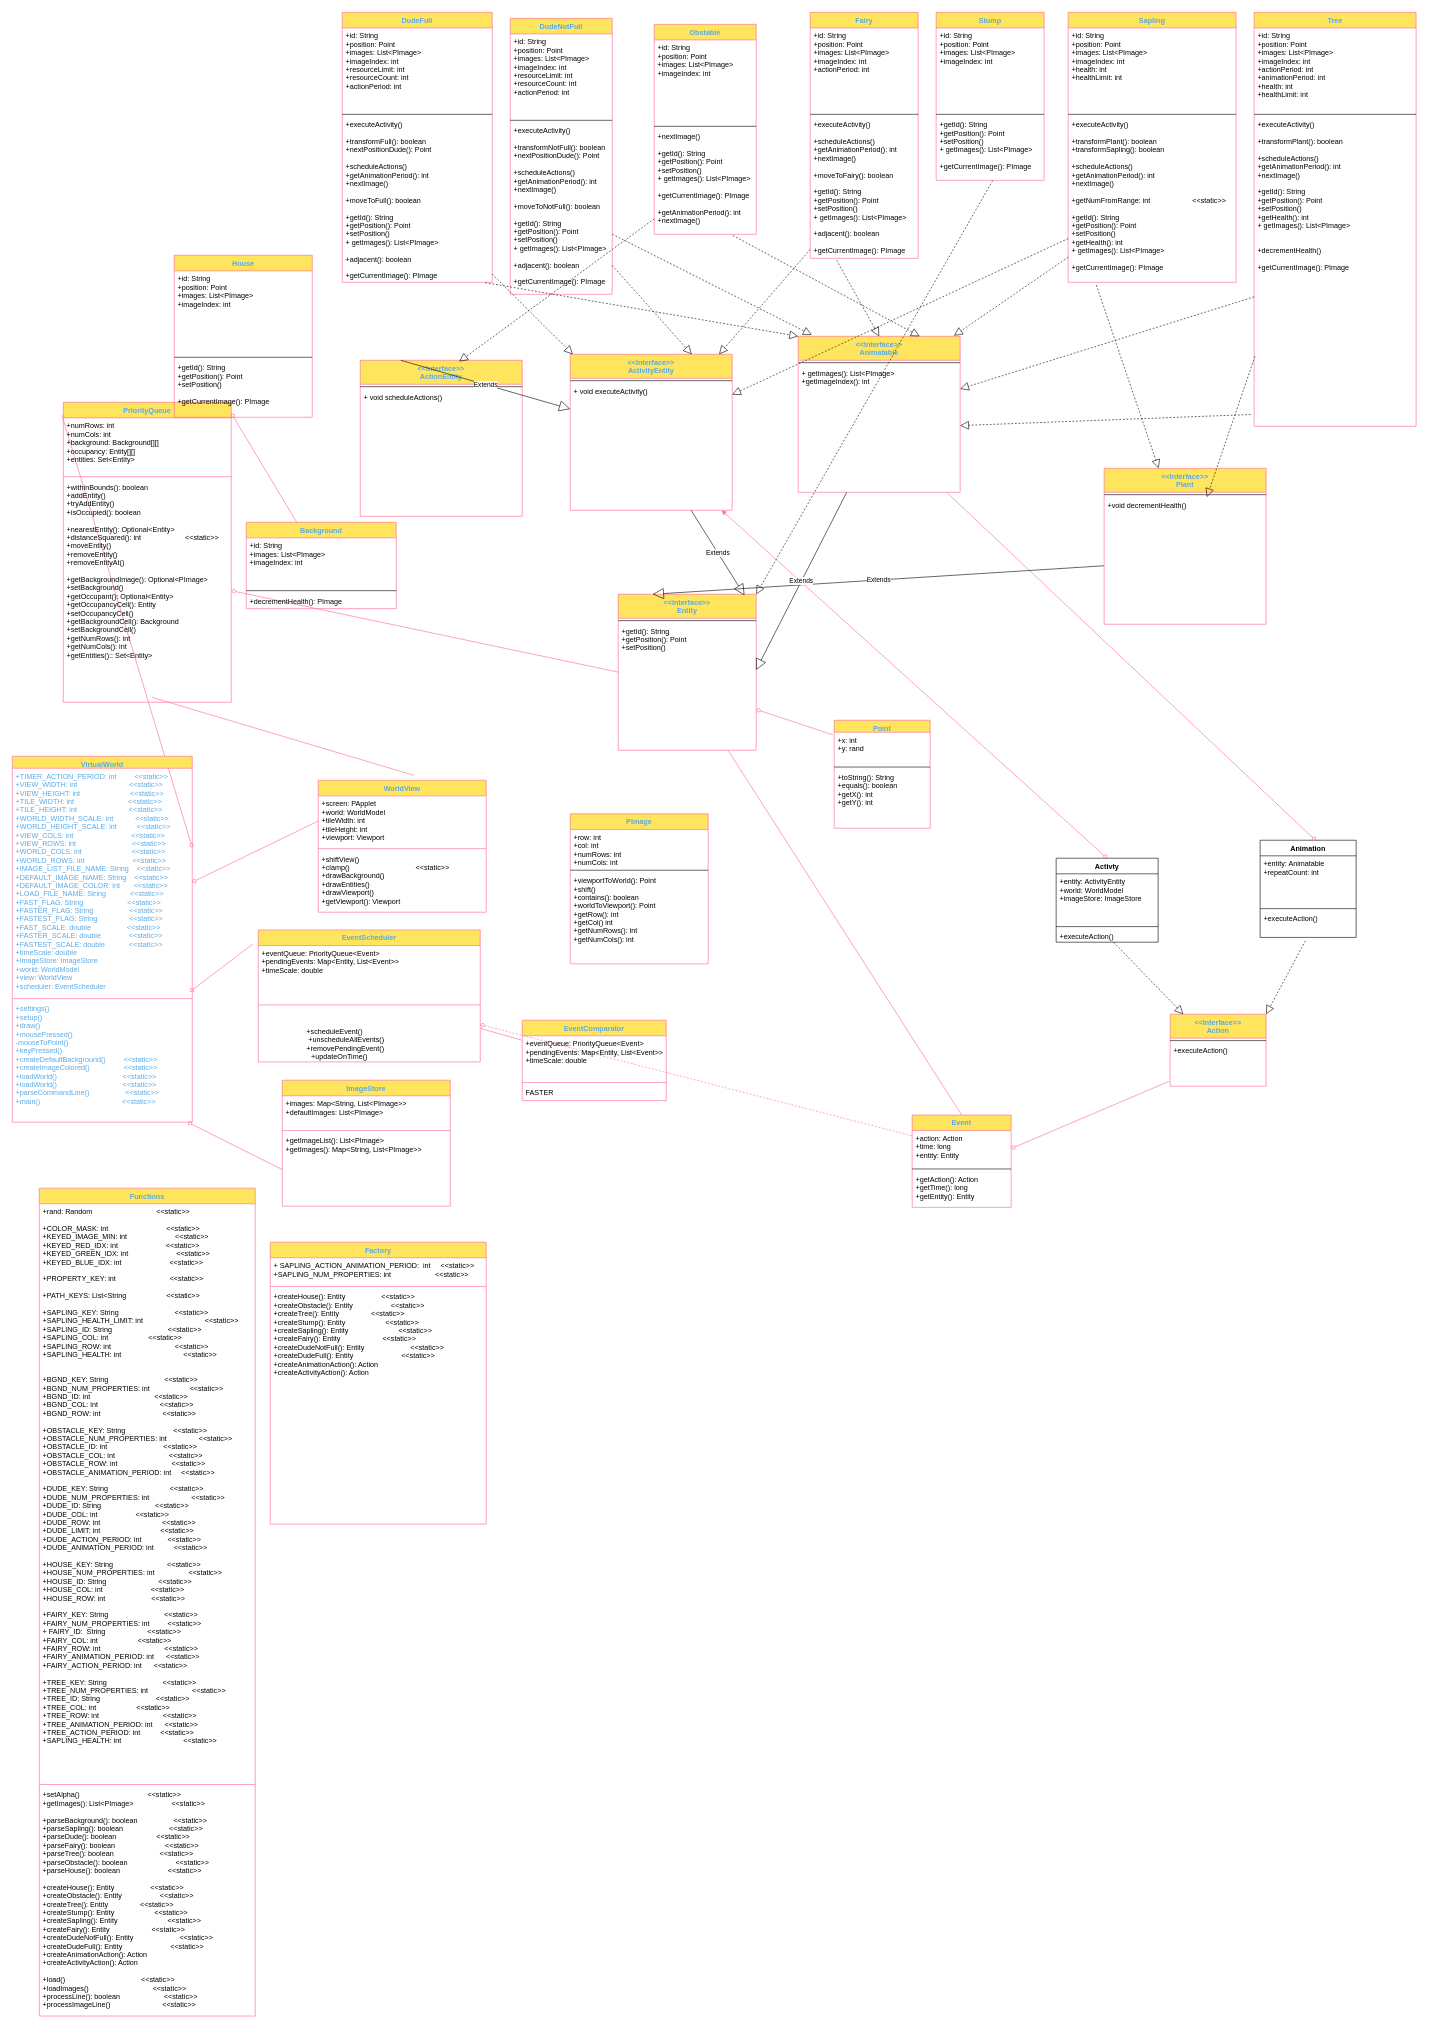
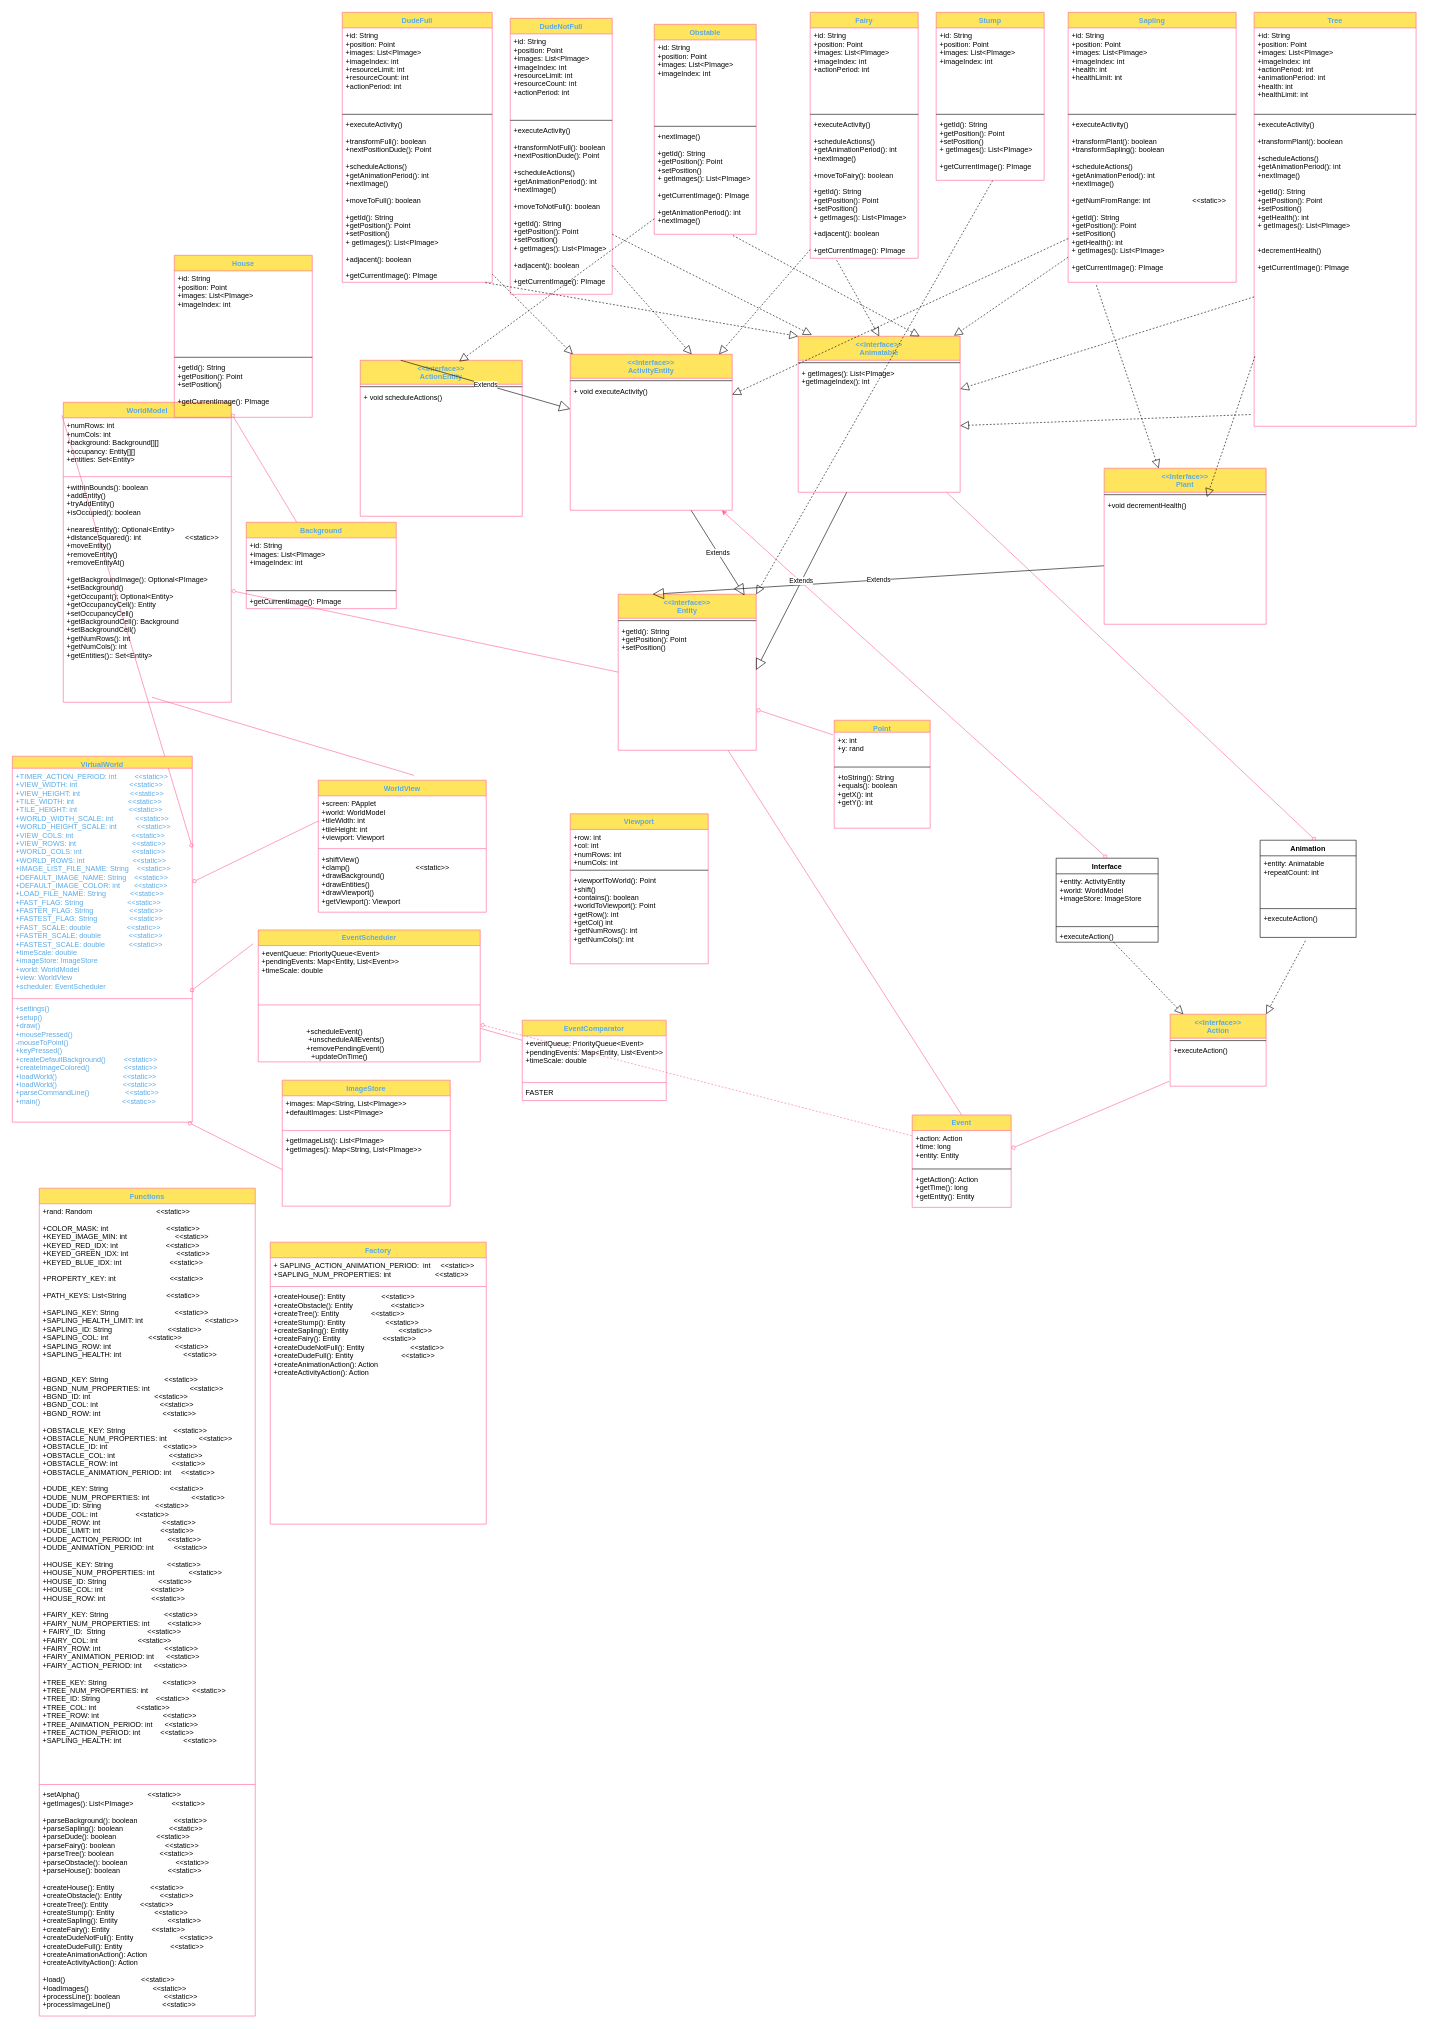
(147, 410) -> (147, 410)
(299, 601) -> (300, 601)
(639, 822) -> (639, 822)
(1107, 866) -> (1107, 866)
